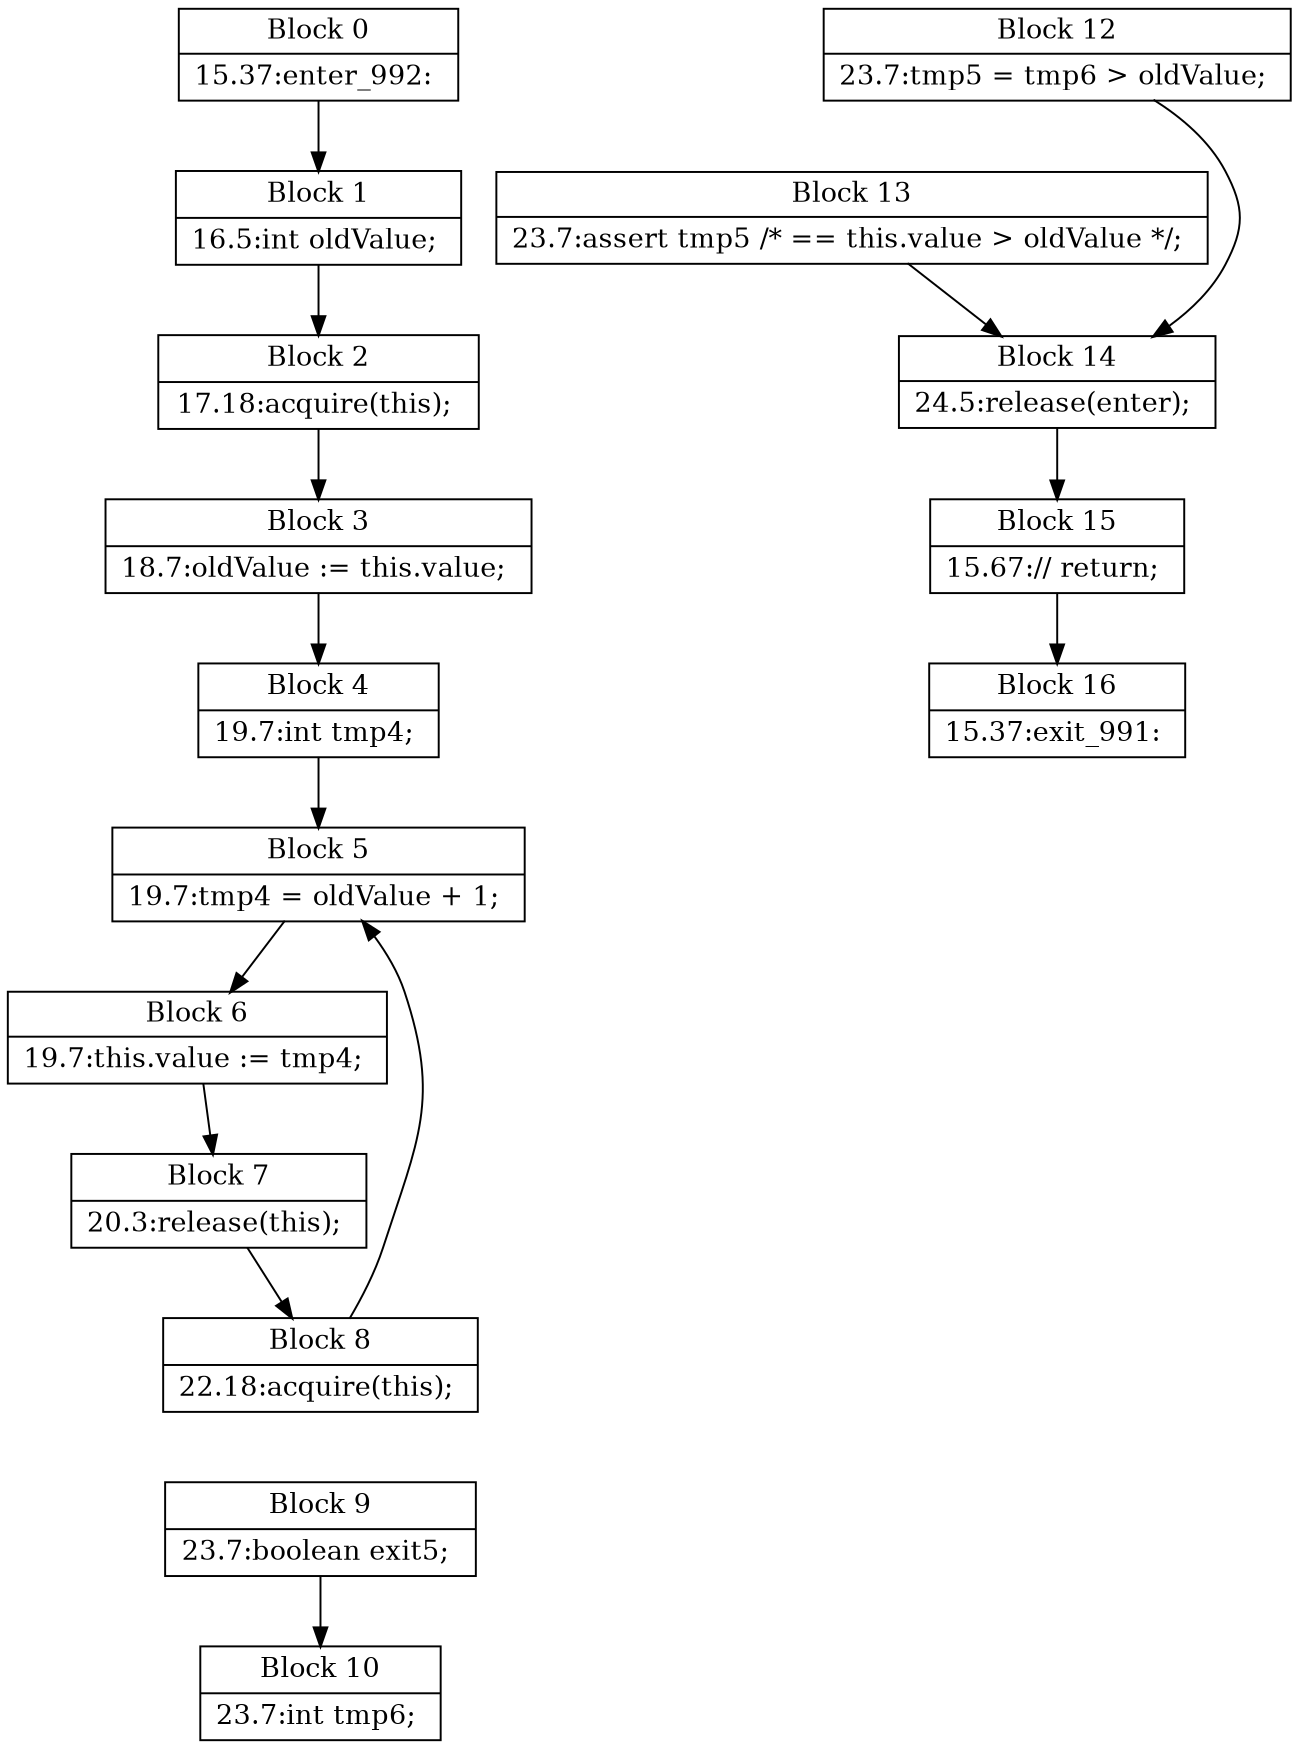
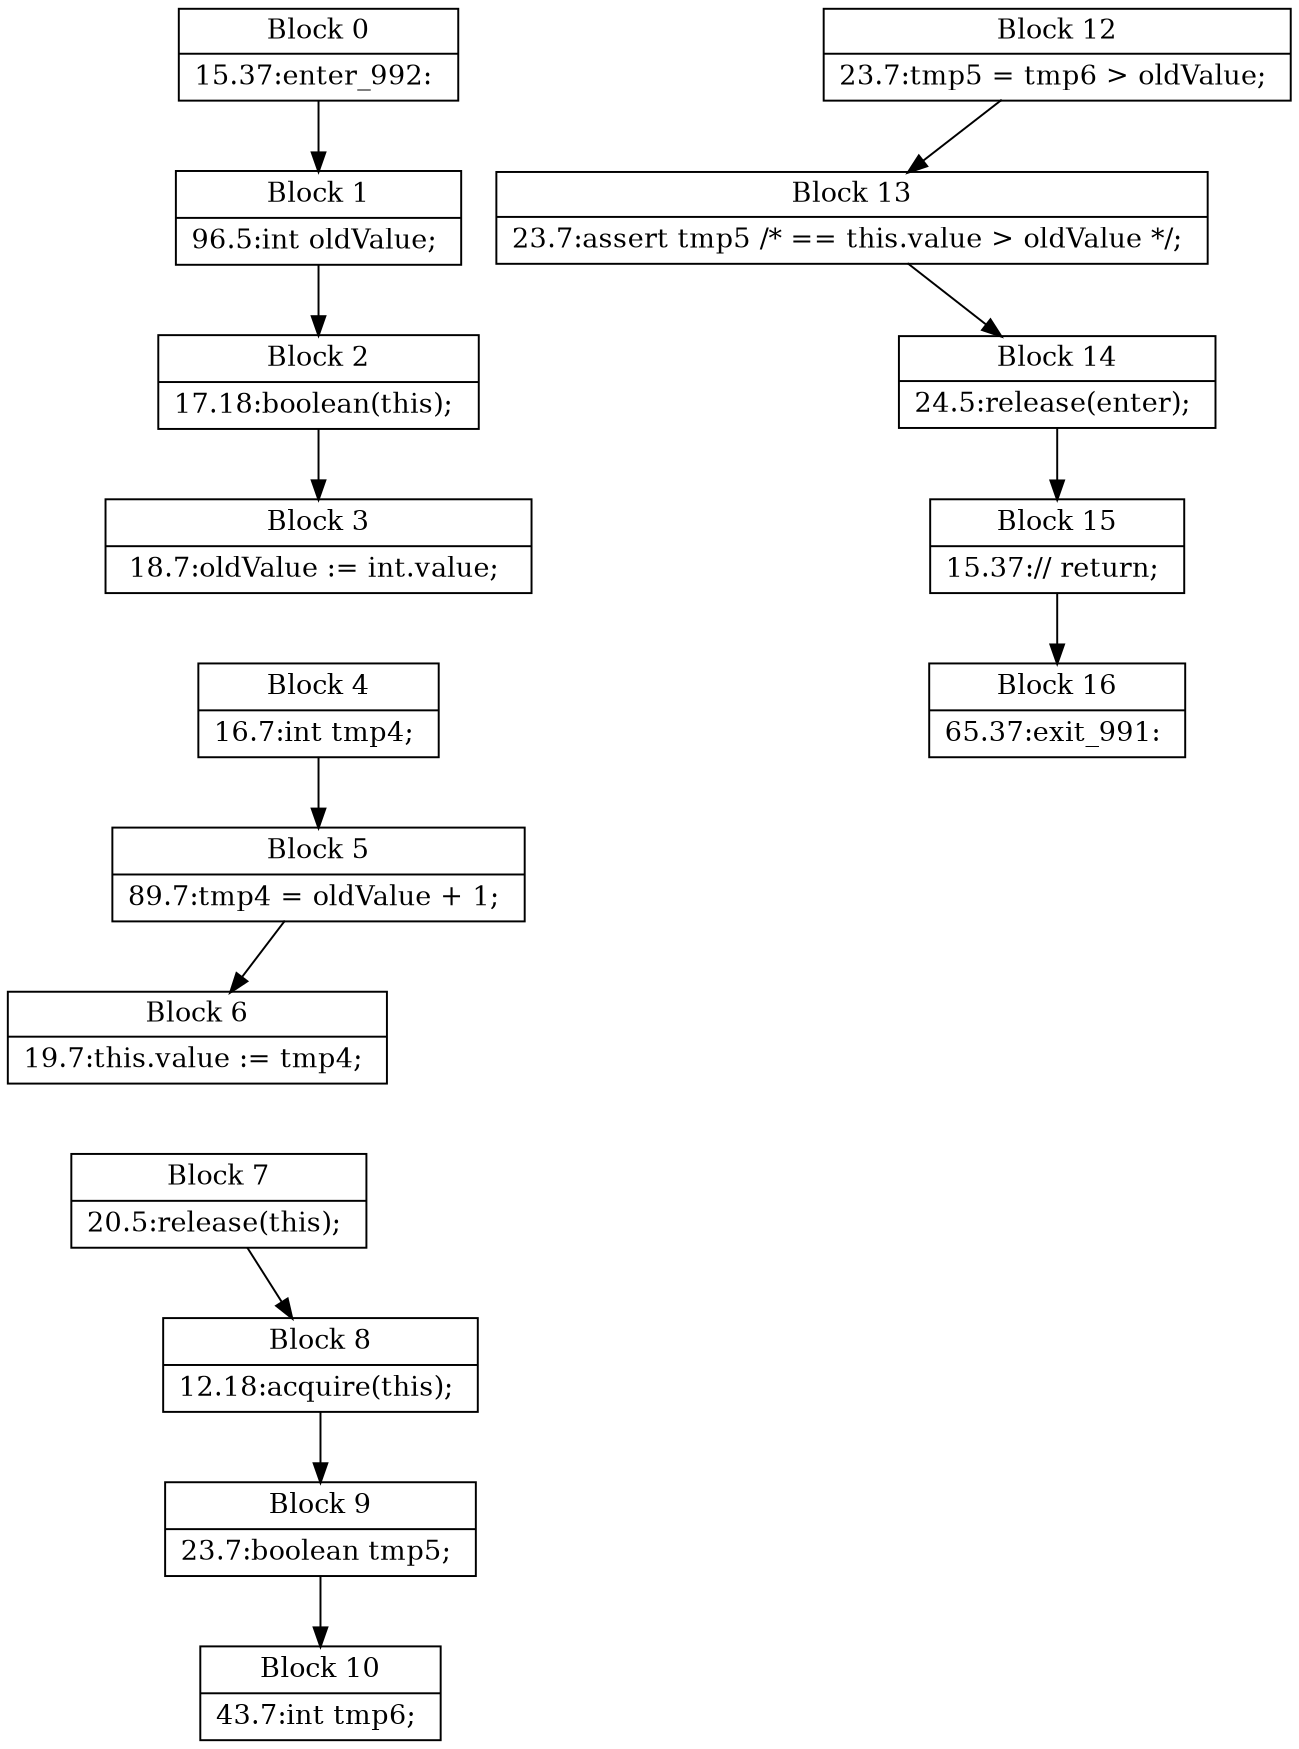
(1239, 209) -> (962, 130)
(319, 240) -> (319, 240)
(319, 405) -> (319, 405)
(319, 569) -> (319, 569)
(1057, 569) -> (1057, 569)
(319, 619) -> none
(319, 733) -> (319, 733)
(1057, 733) -> (1057, 733)
(319, 897) -> (319, 897)
(207, 1109) -> none
(419, 1129) -> (320, 1437)
(219, 1223) -> (219, 1223)
(320, 1387) -> (320, 1387)
(320, 1552) -> (320, 1552)
(320, 1716) -> (320, 1716)
